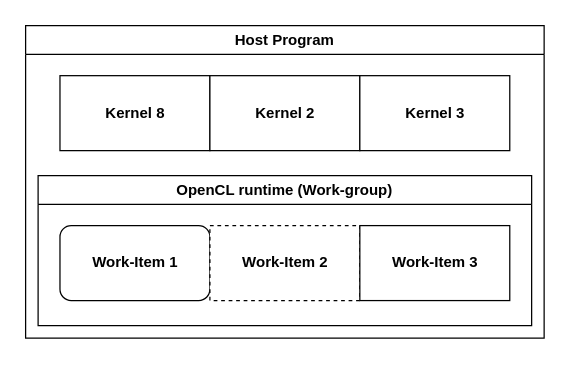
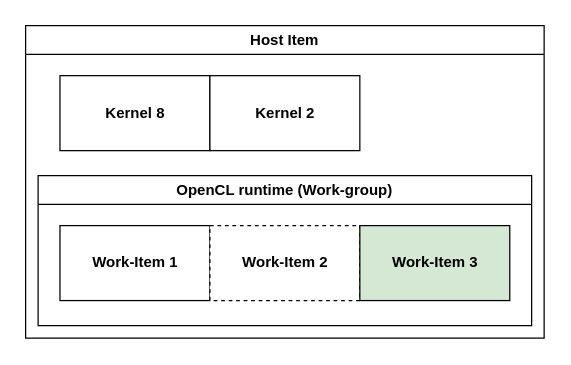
(285, 41) -> (285, 41)
(435, 113) -> none
(135, 263) -> (135, 263)
(435, 263) -> (435, 263)
